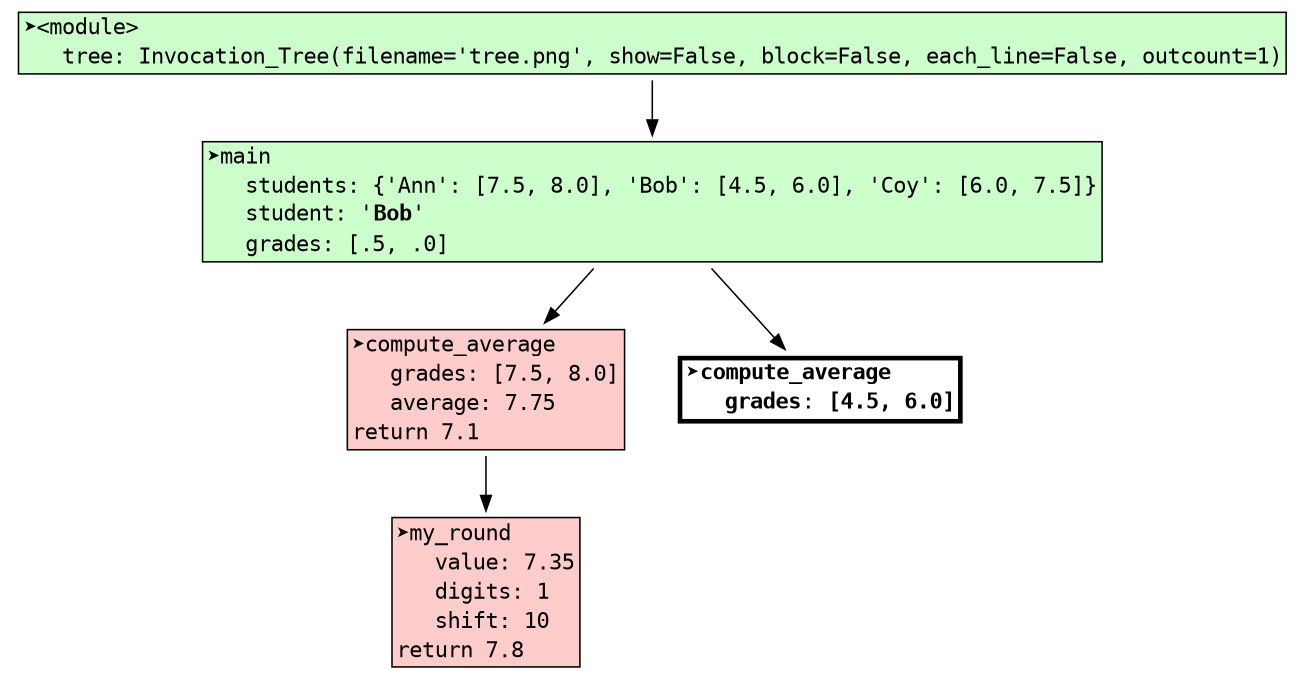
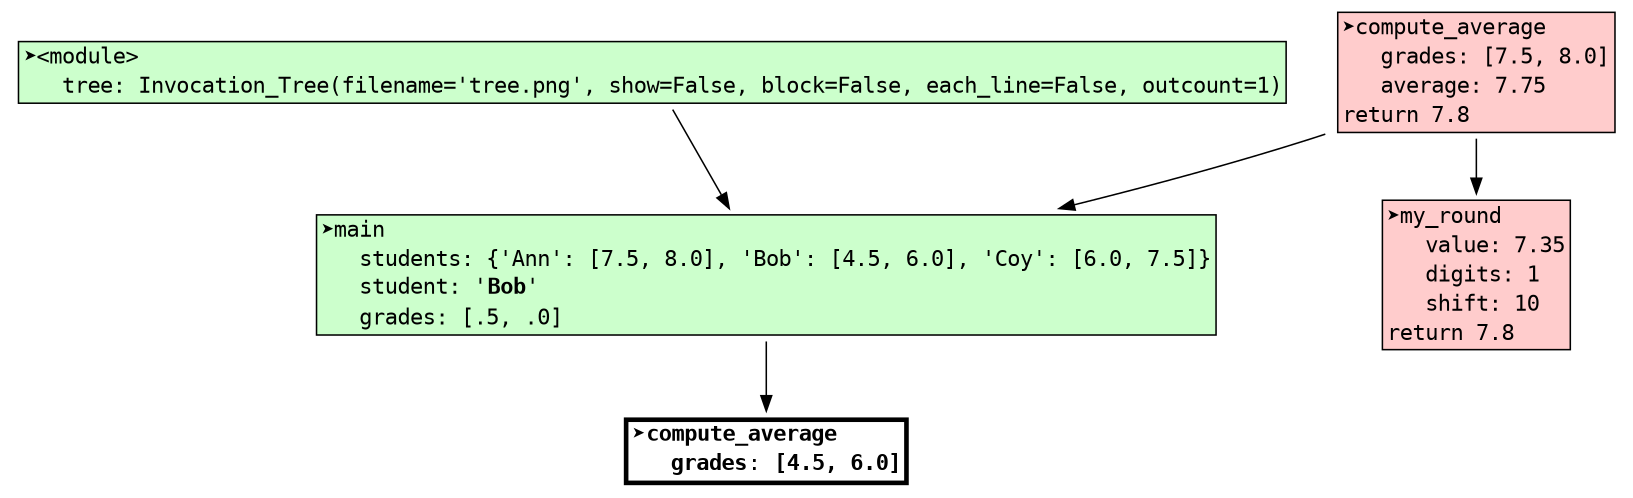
(574, 290) -> (1200, 172)
(416, 433) -> (1406, 116)
